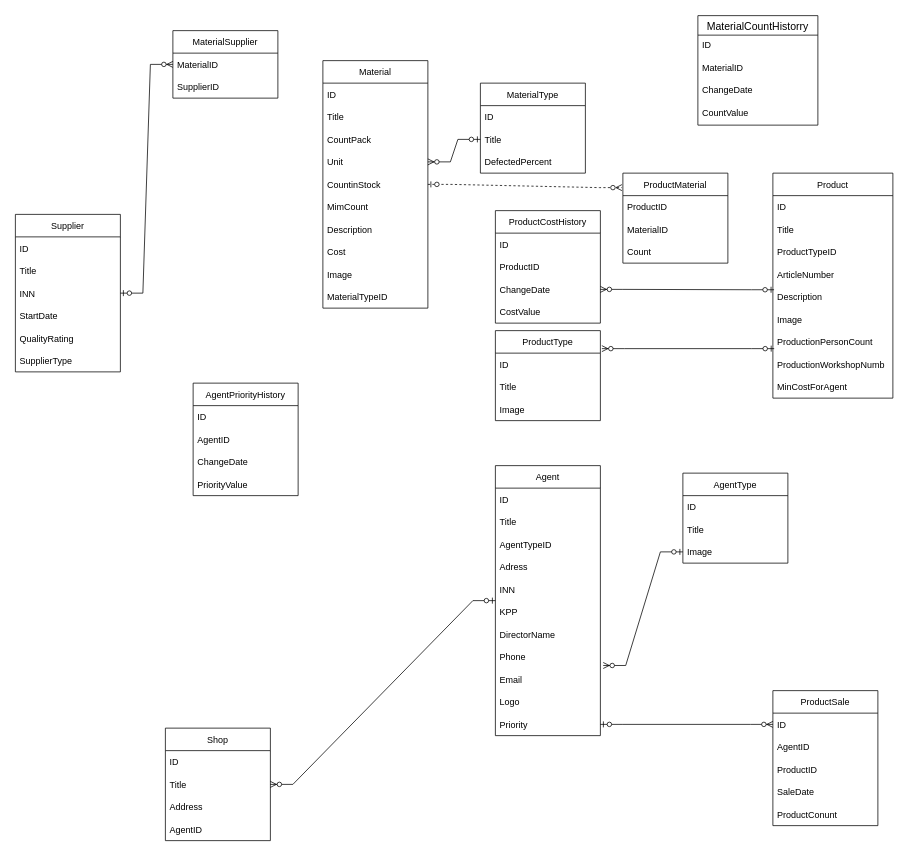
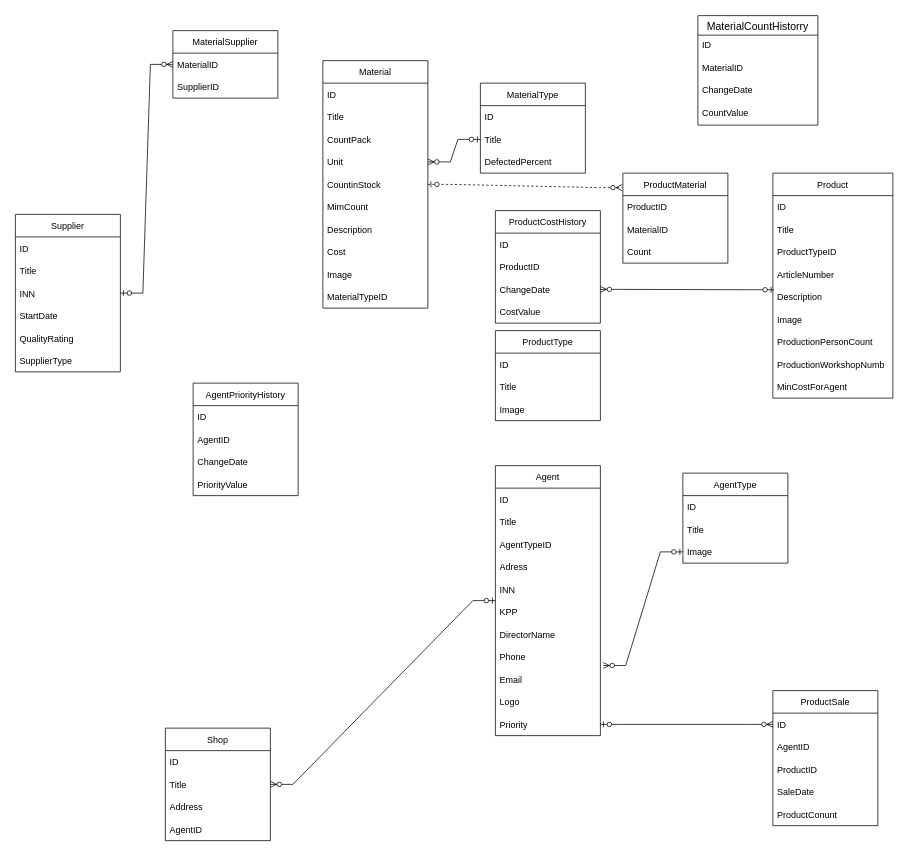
(689, 348) -> none
